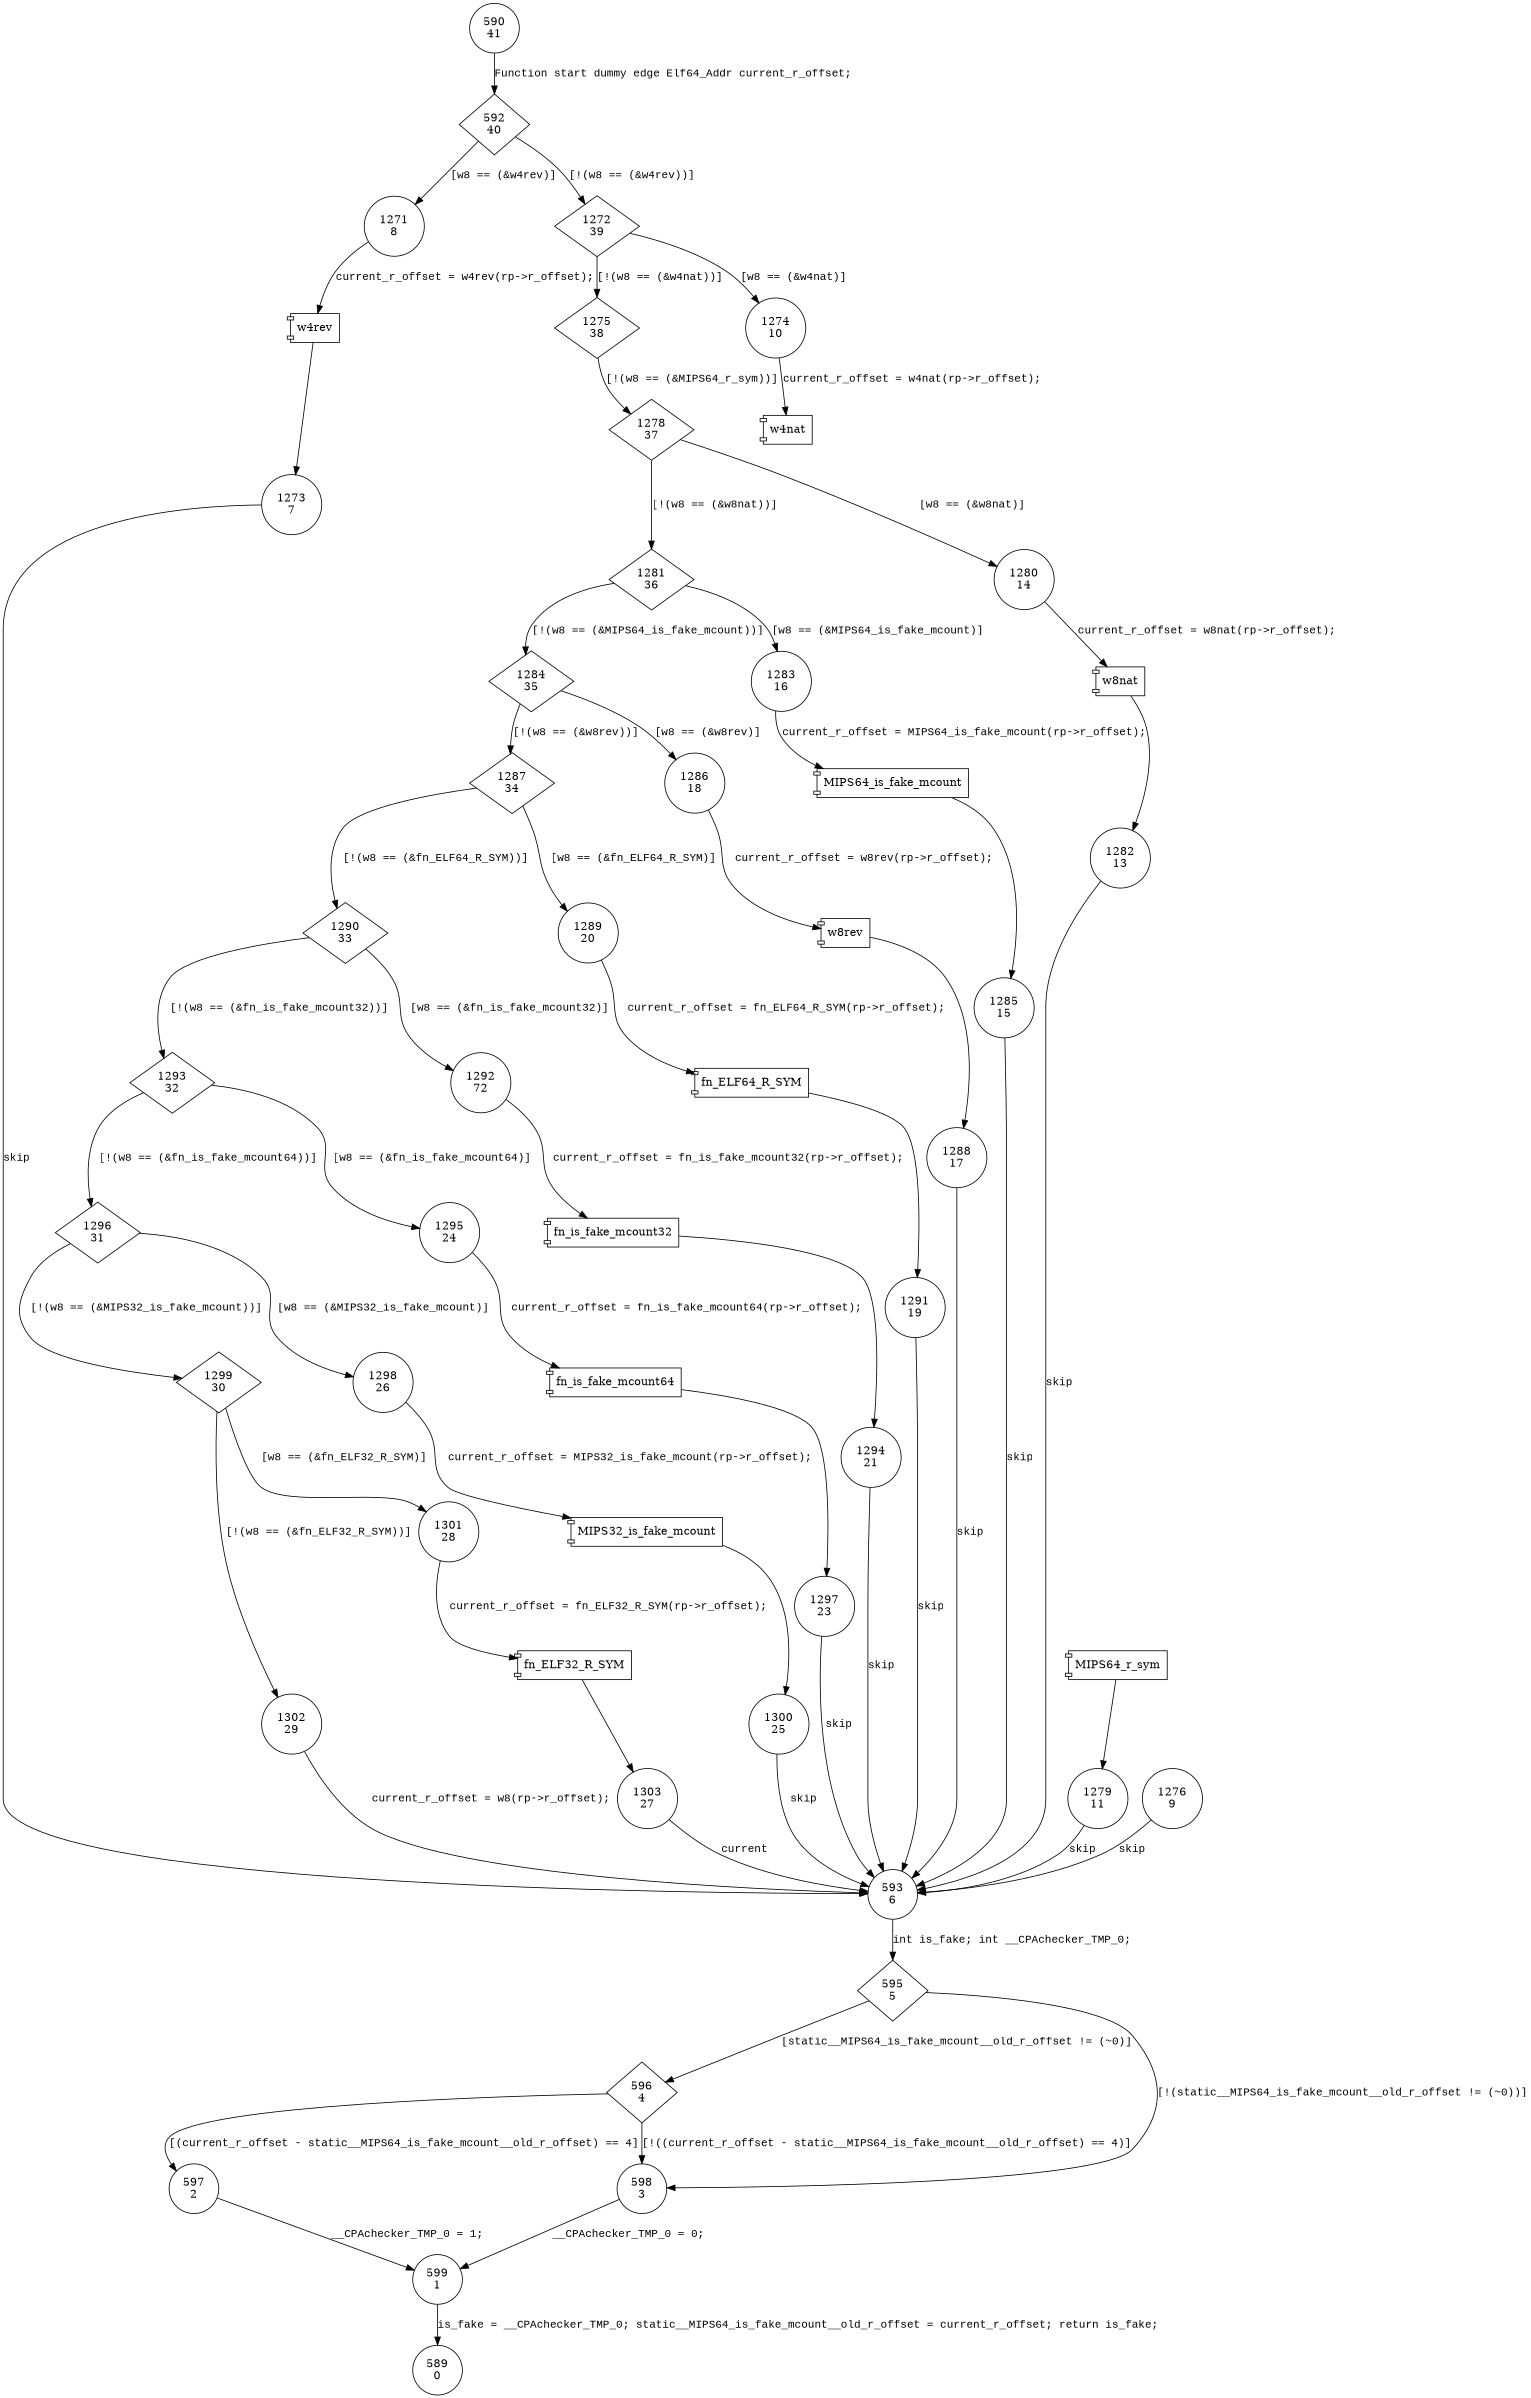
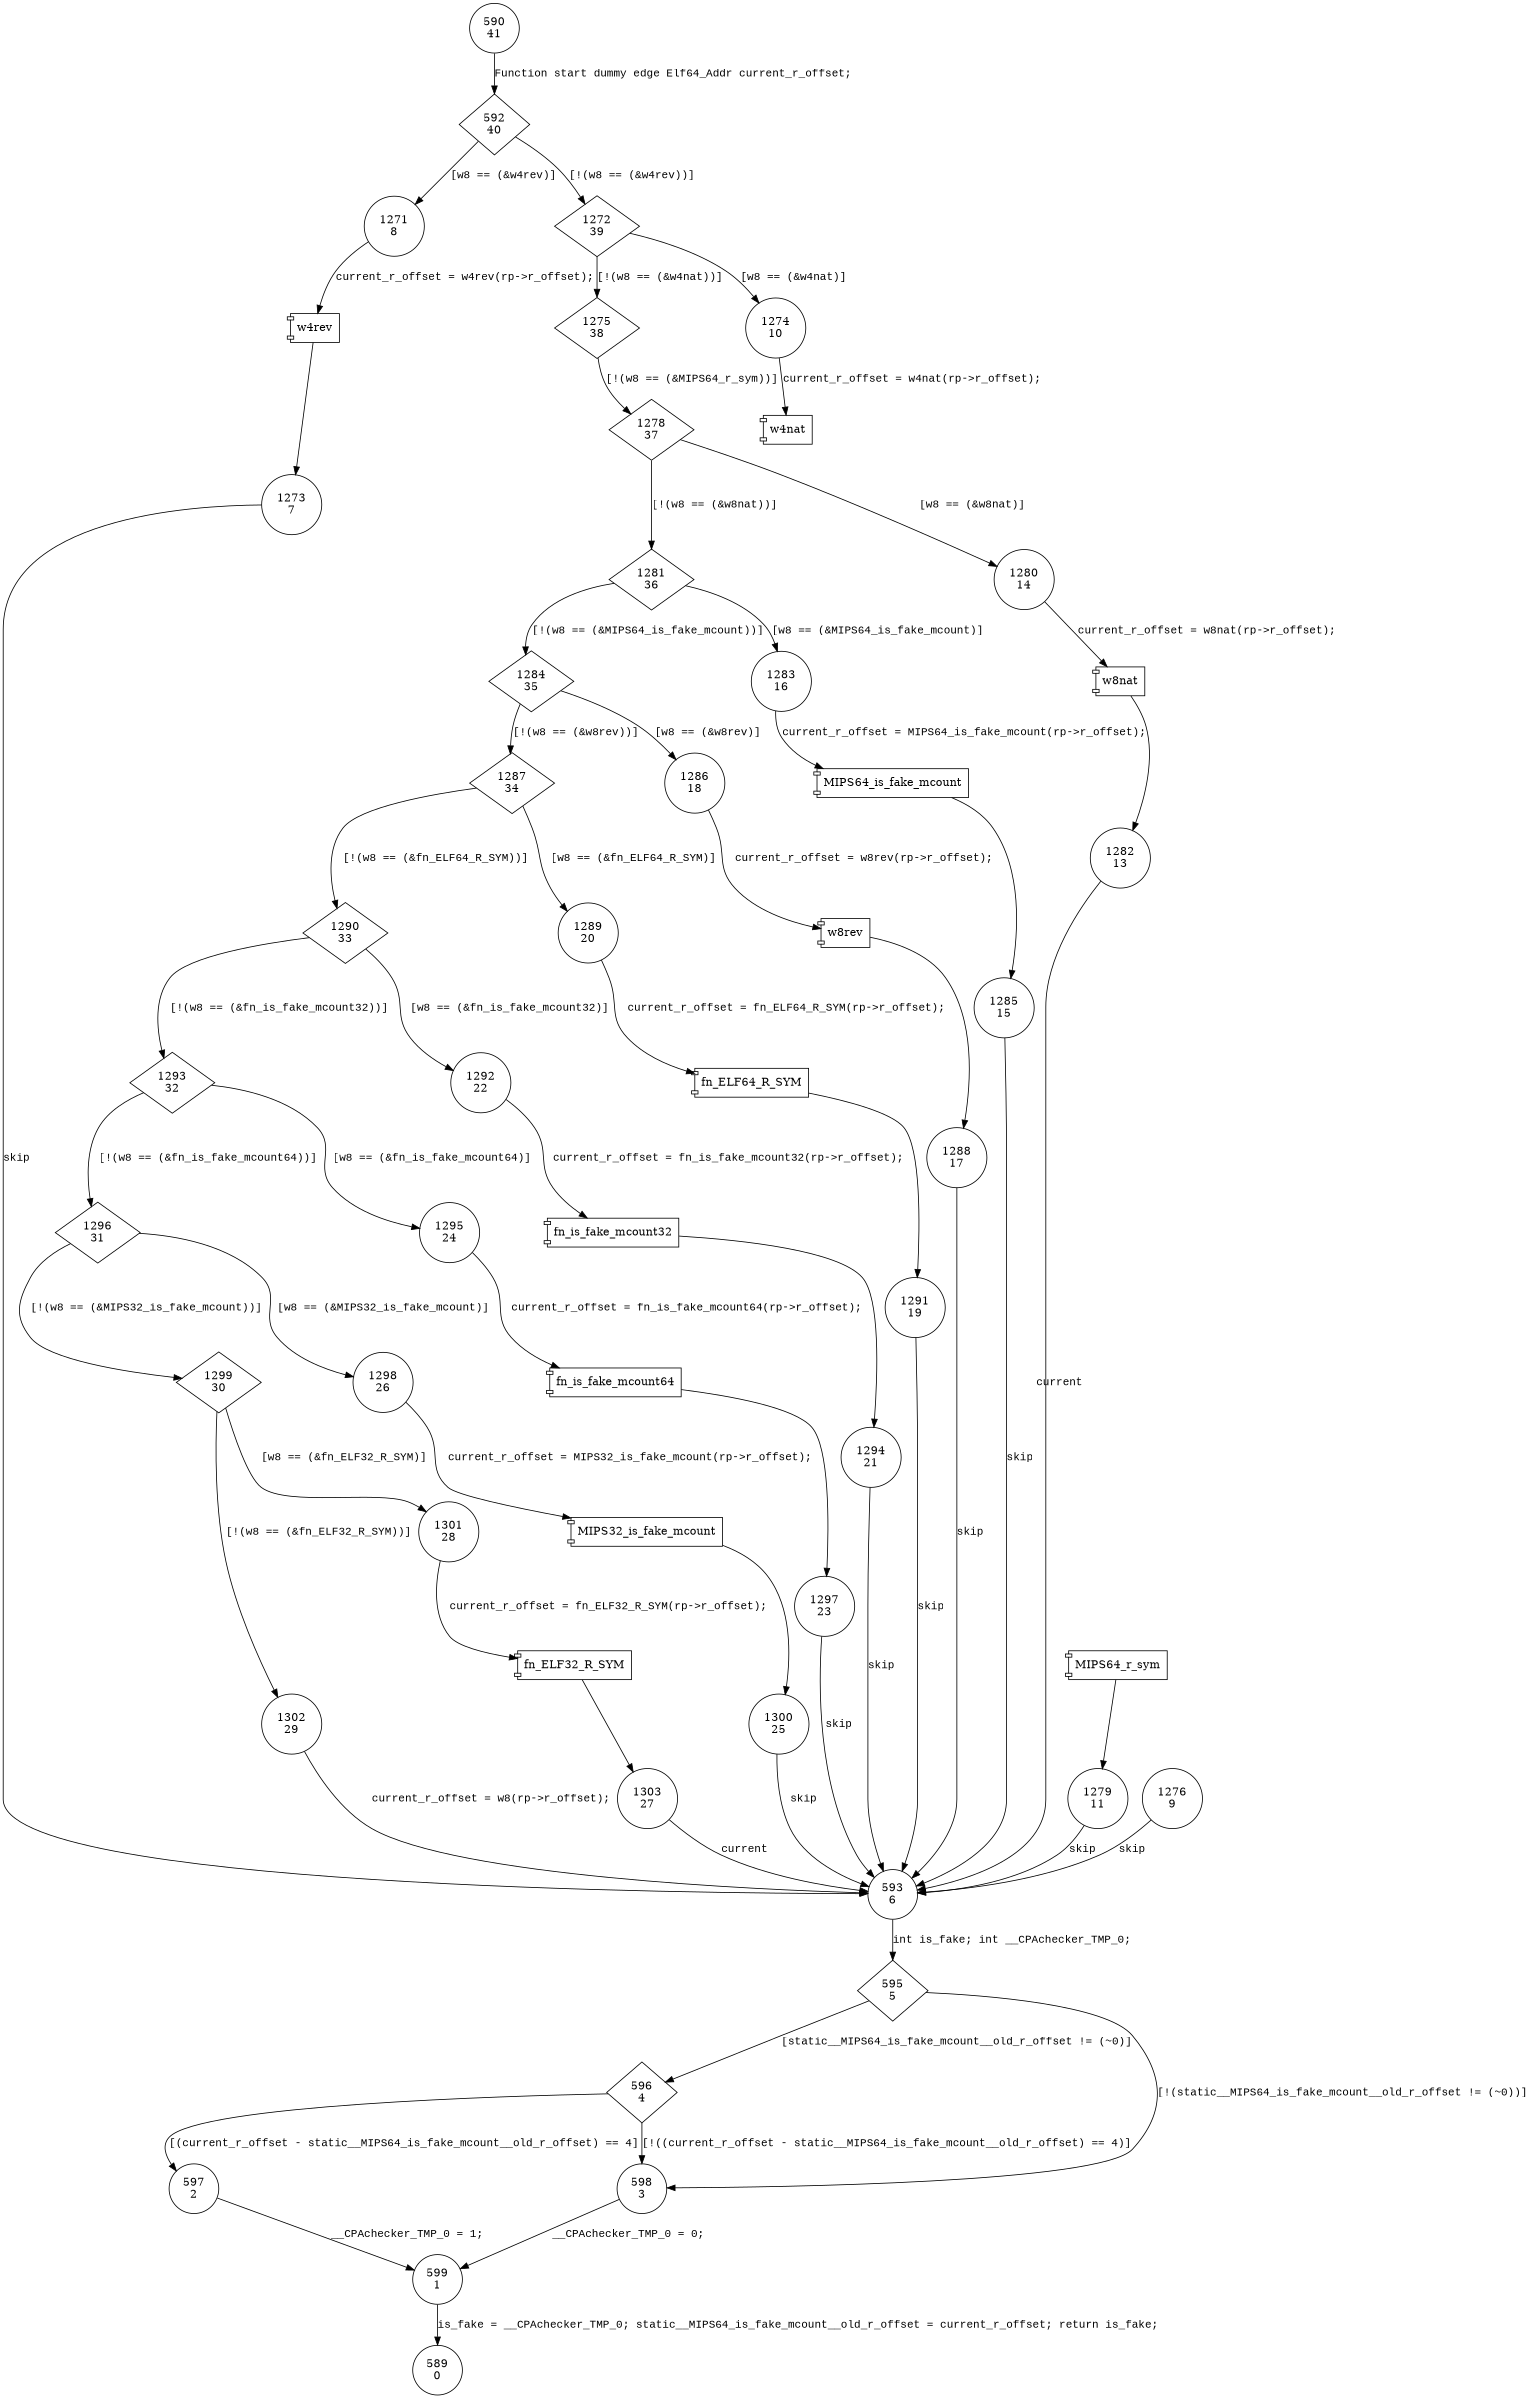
(481, 1083) -> (481, 1083)
(1059, 1382) -> (1059, 1382)
